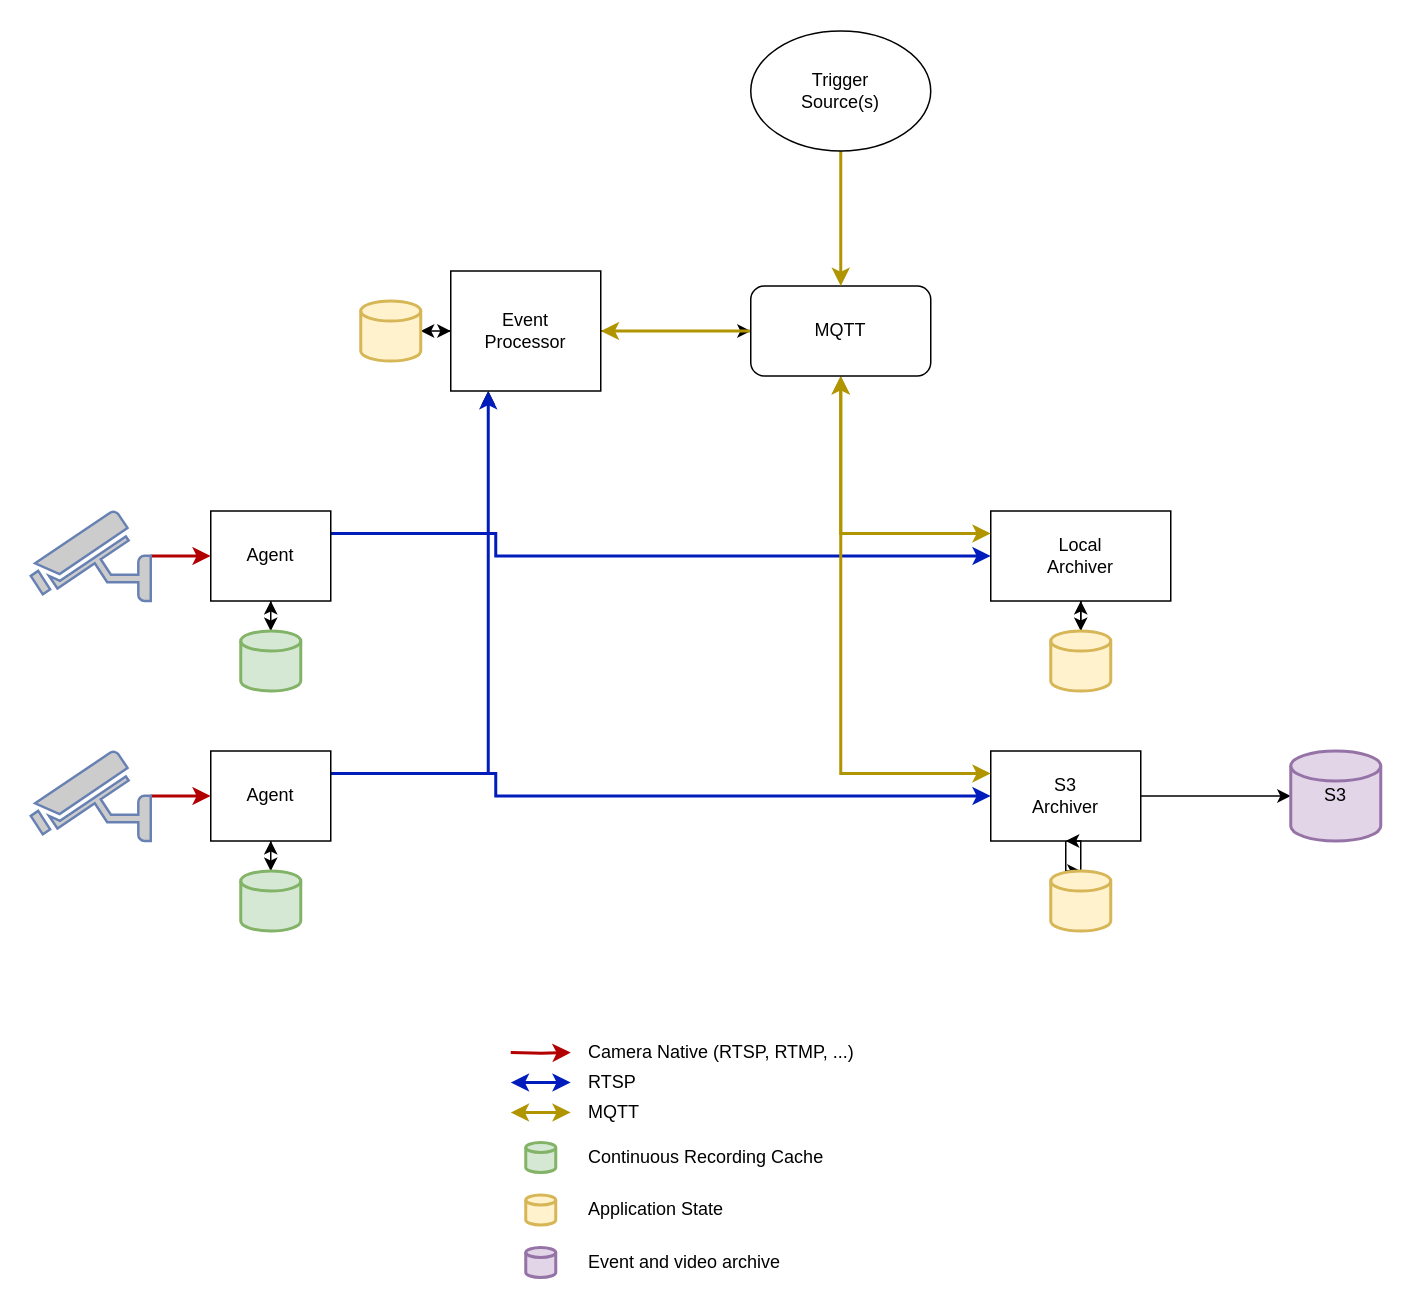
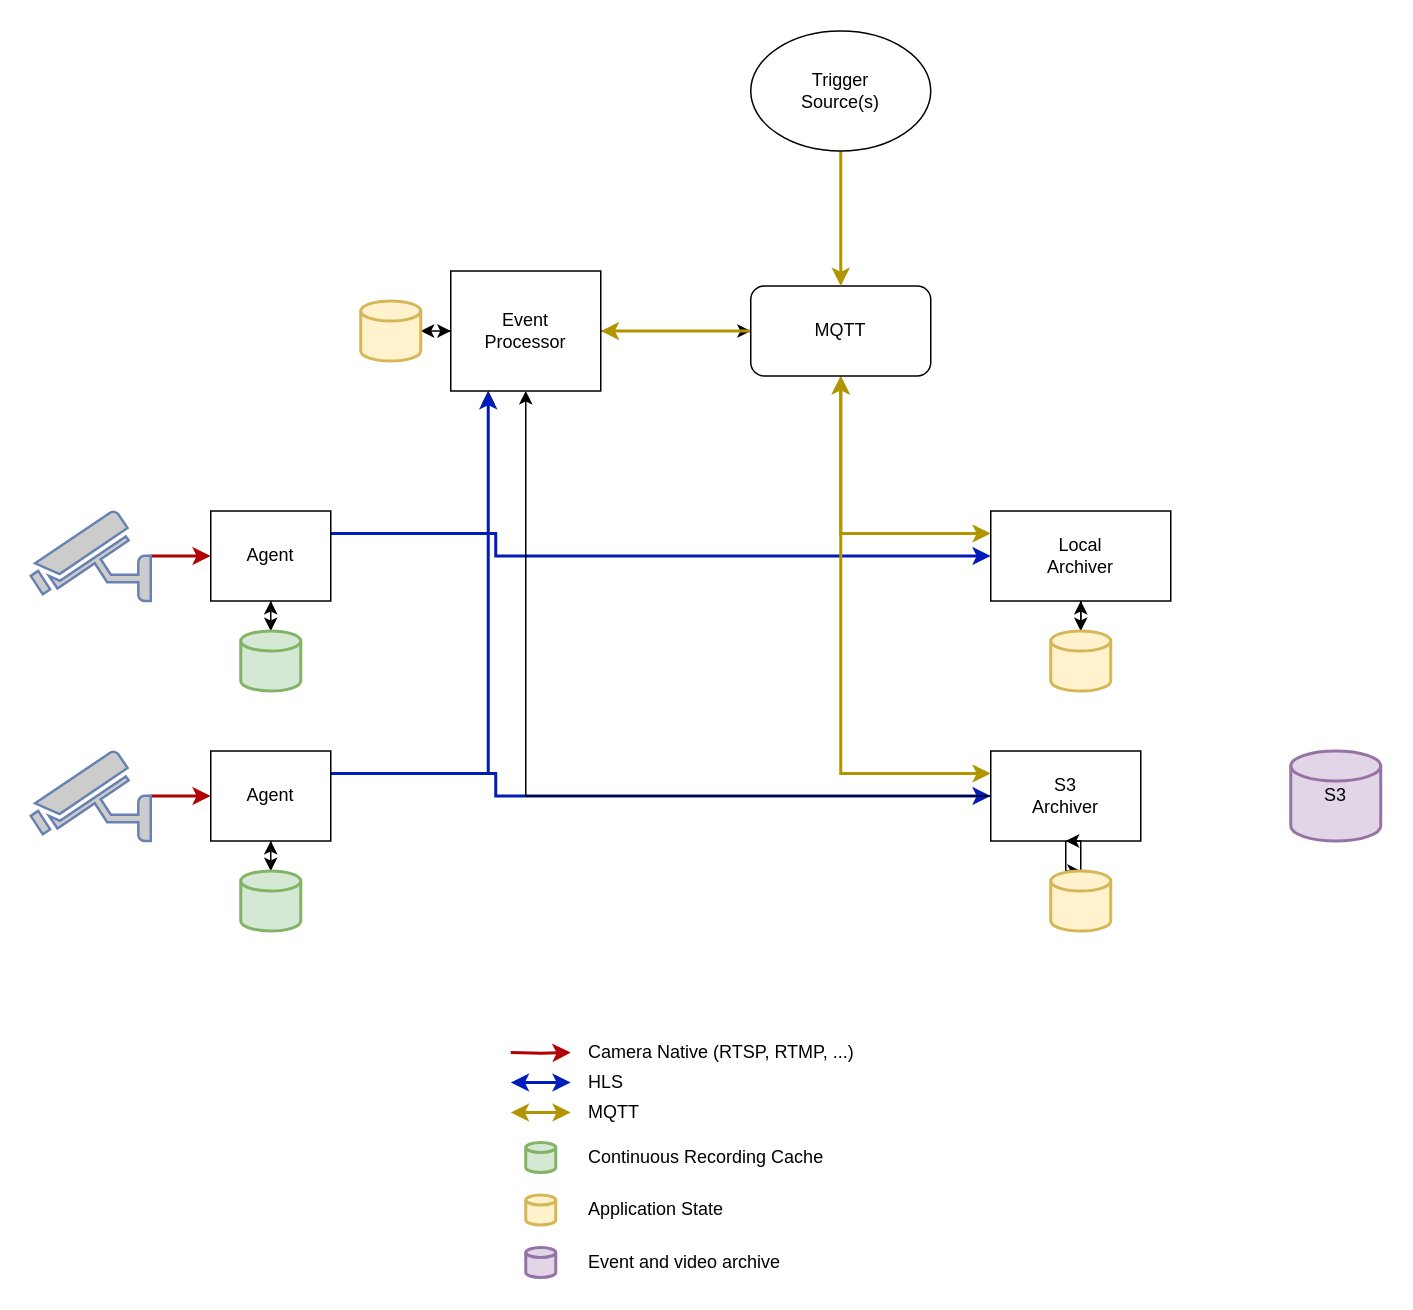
(1211, 796) -> (526, 597)
(609, 1082) -> (604, 1082)
